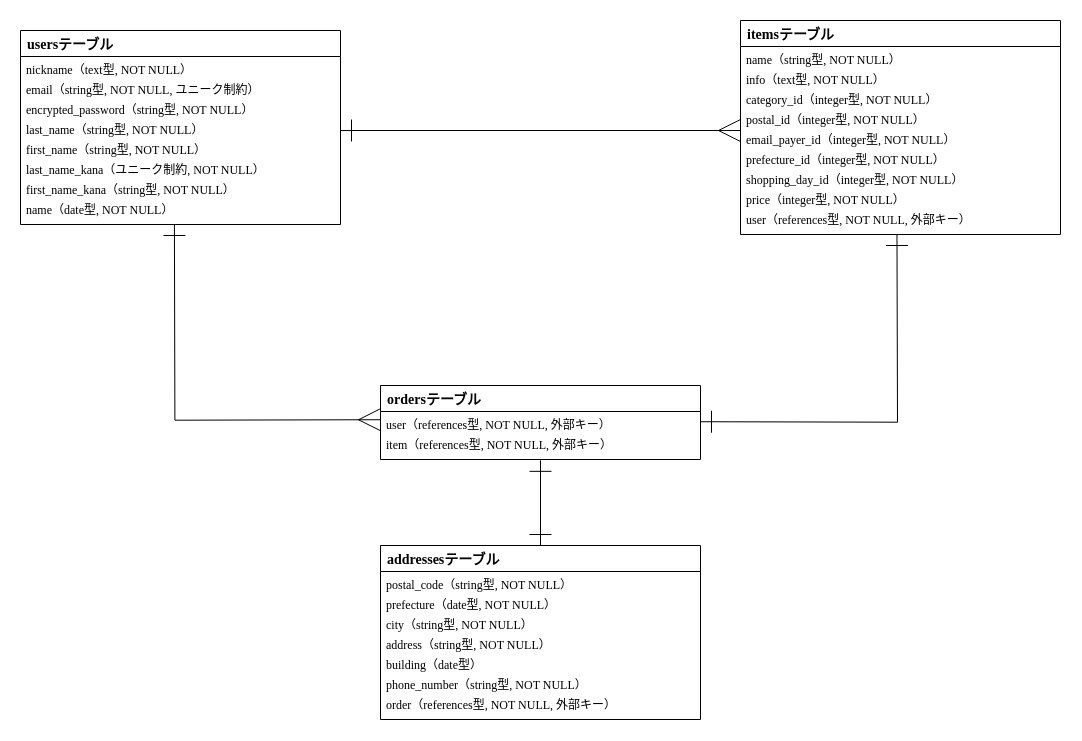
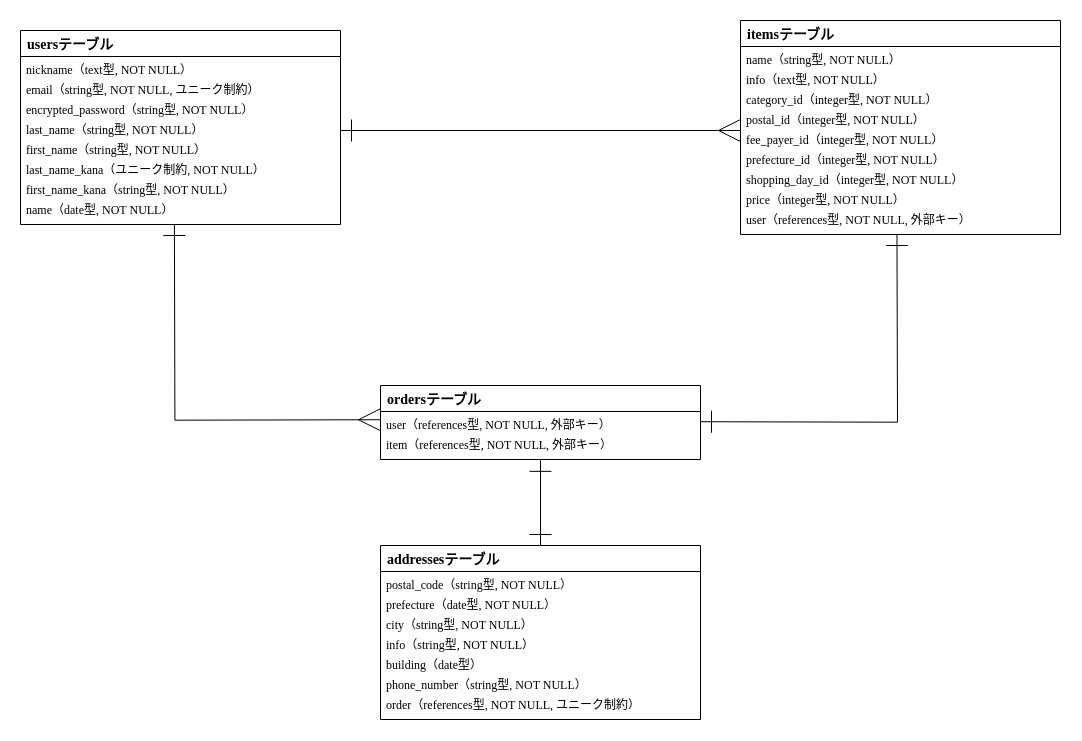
(858, 141) -> (854, 141)
(476, 646) -> (464, 646)
(511, 706) -> (523, 706)
